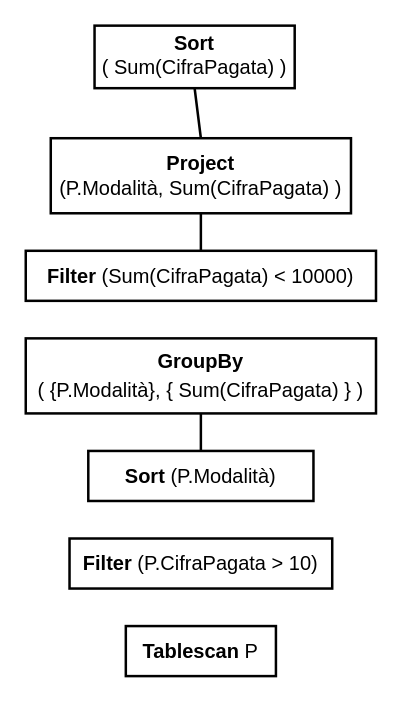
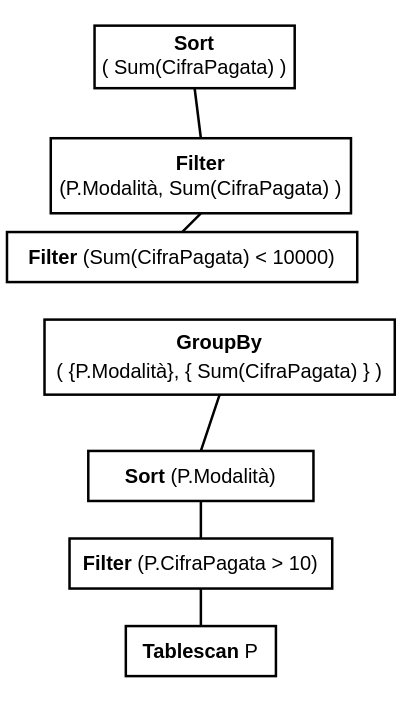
(201, 176) -> (201, 176)
(201, 276) -> (182, 257)
(201, 376) -> (219, 357)
none -> (201, 520)
none -> (201, 607)
